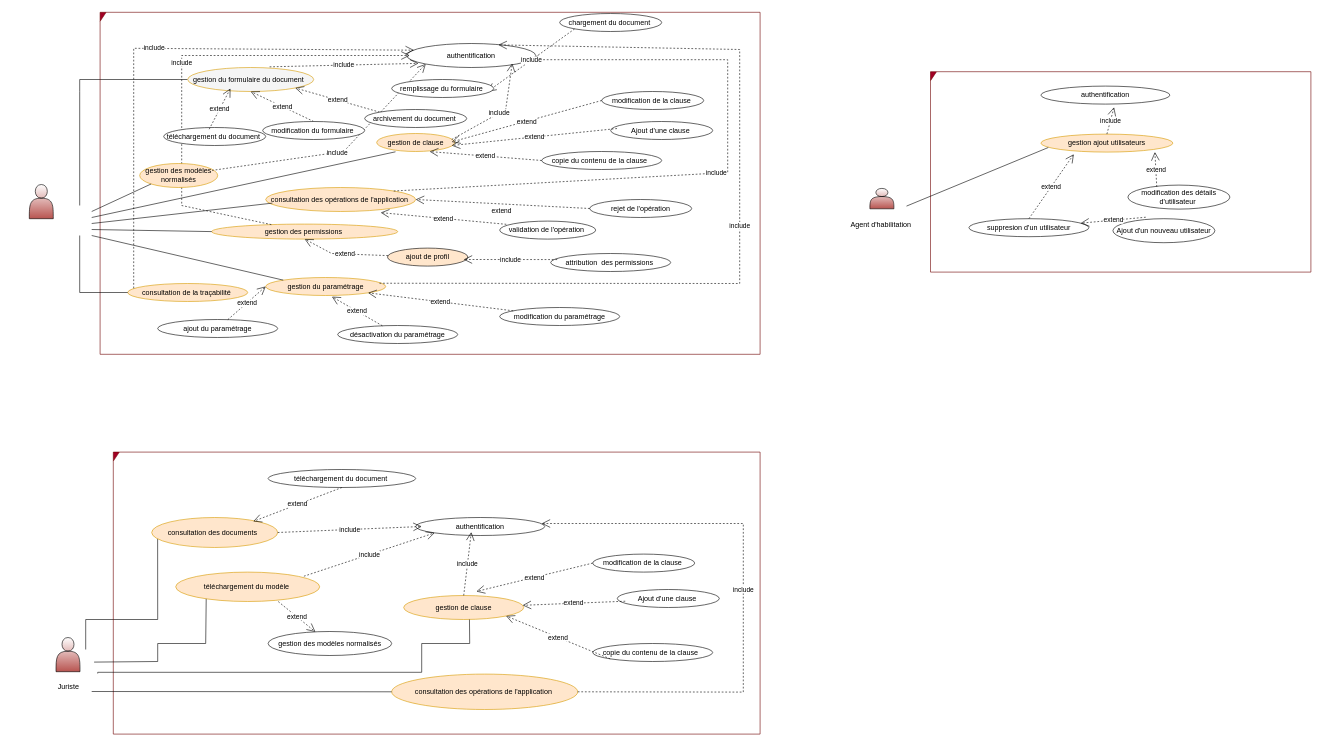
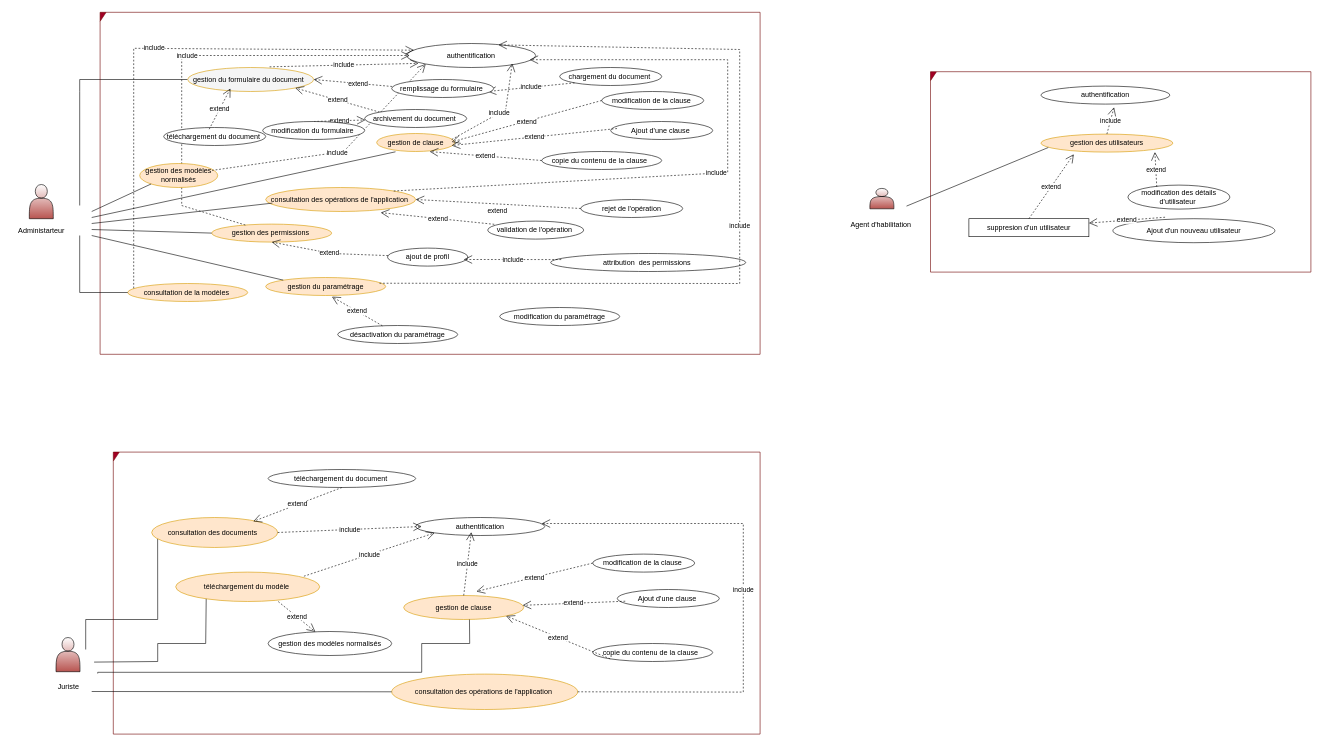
(611, 23) -> (611, 77)
none -> (354, 83)
(282, 106) -> (346, 121)
(1107, 143) -> (1107, 143)
(641, 209) -> (632, 209)
(1029, 228) -> (1029, 228)
(548, 230) -> (536, 230)
none -> (41, 231)
(1164, 231) -> (1194, 231)
(305, 232) -> (272, 233)
(428, 257) -> (428, 257)
(611, 263) -> (648, 263)
(188, 293) -> (188, 293)
(440, 302) -> none
(246, 304) -> none
(218, 329) -> none
